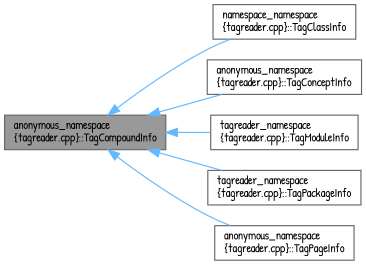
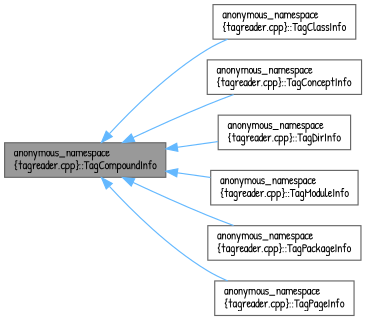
(284, 22) -> (284, 22)
none -> (284, 132)
(284, 132) -> (284, 188)
(284, 188) -> (284, 243)
